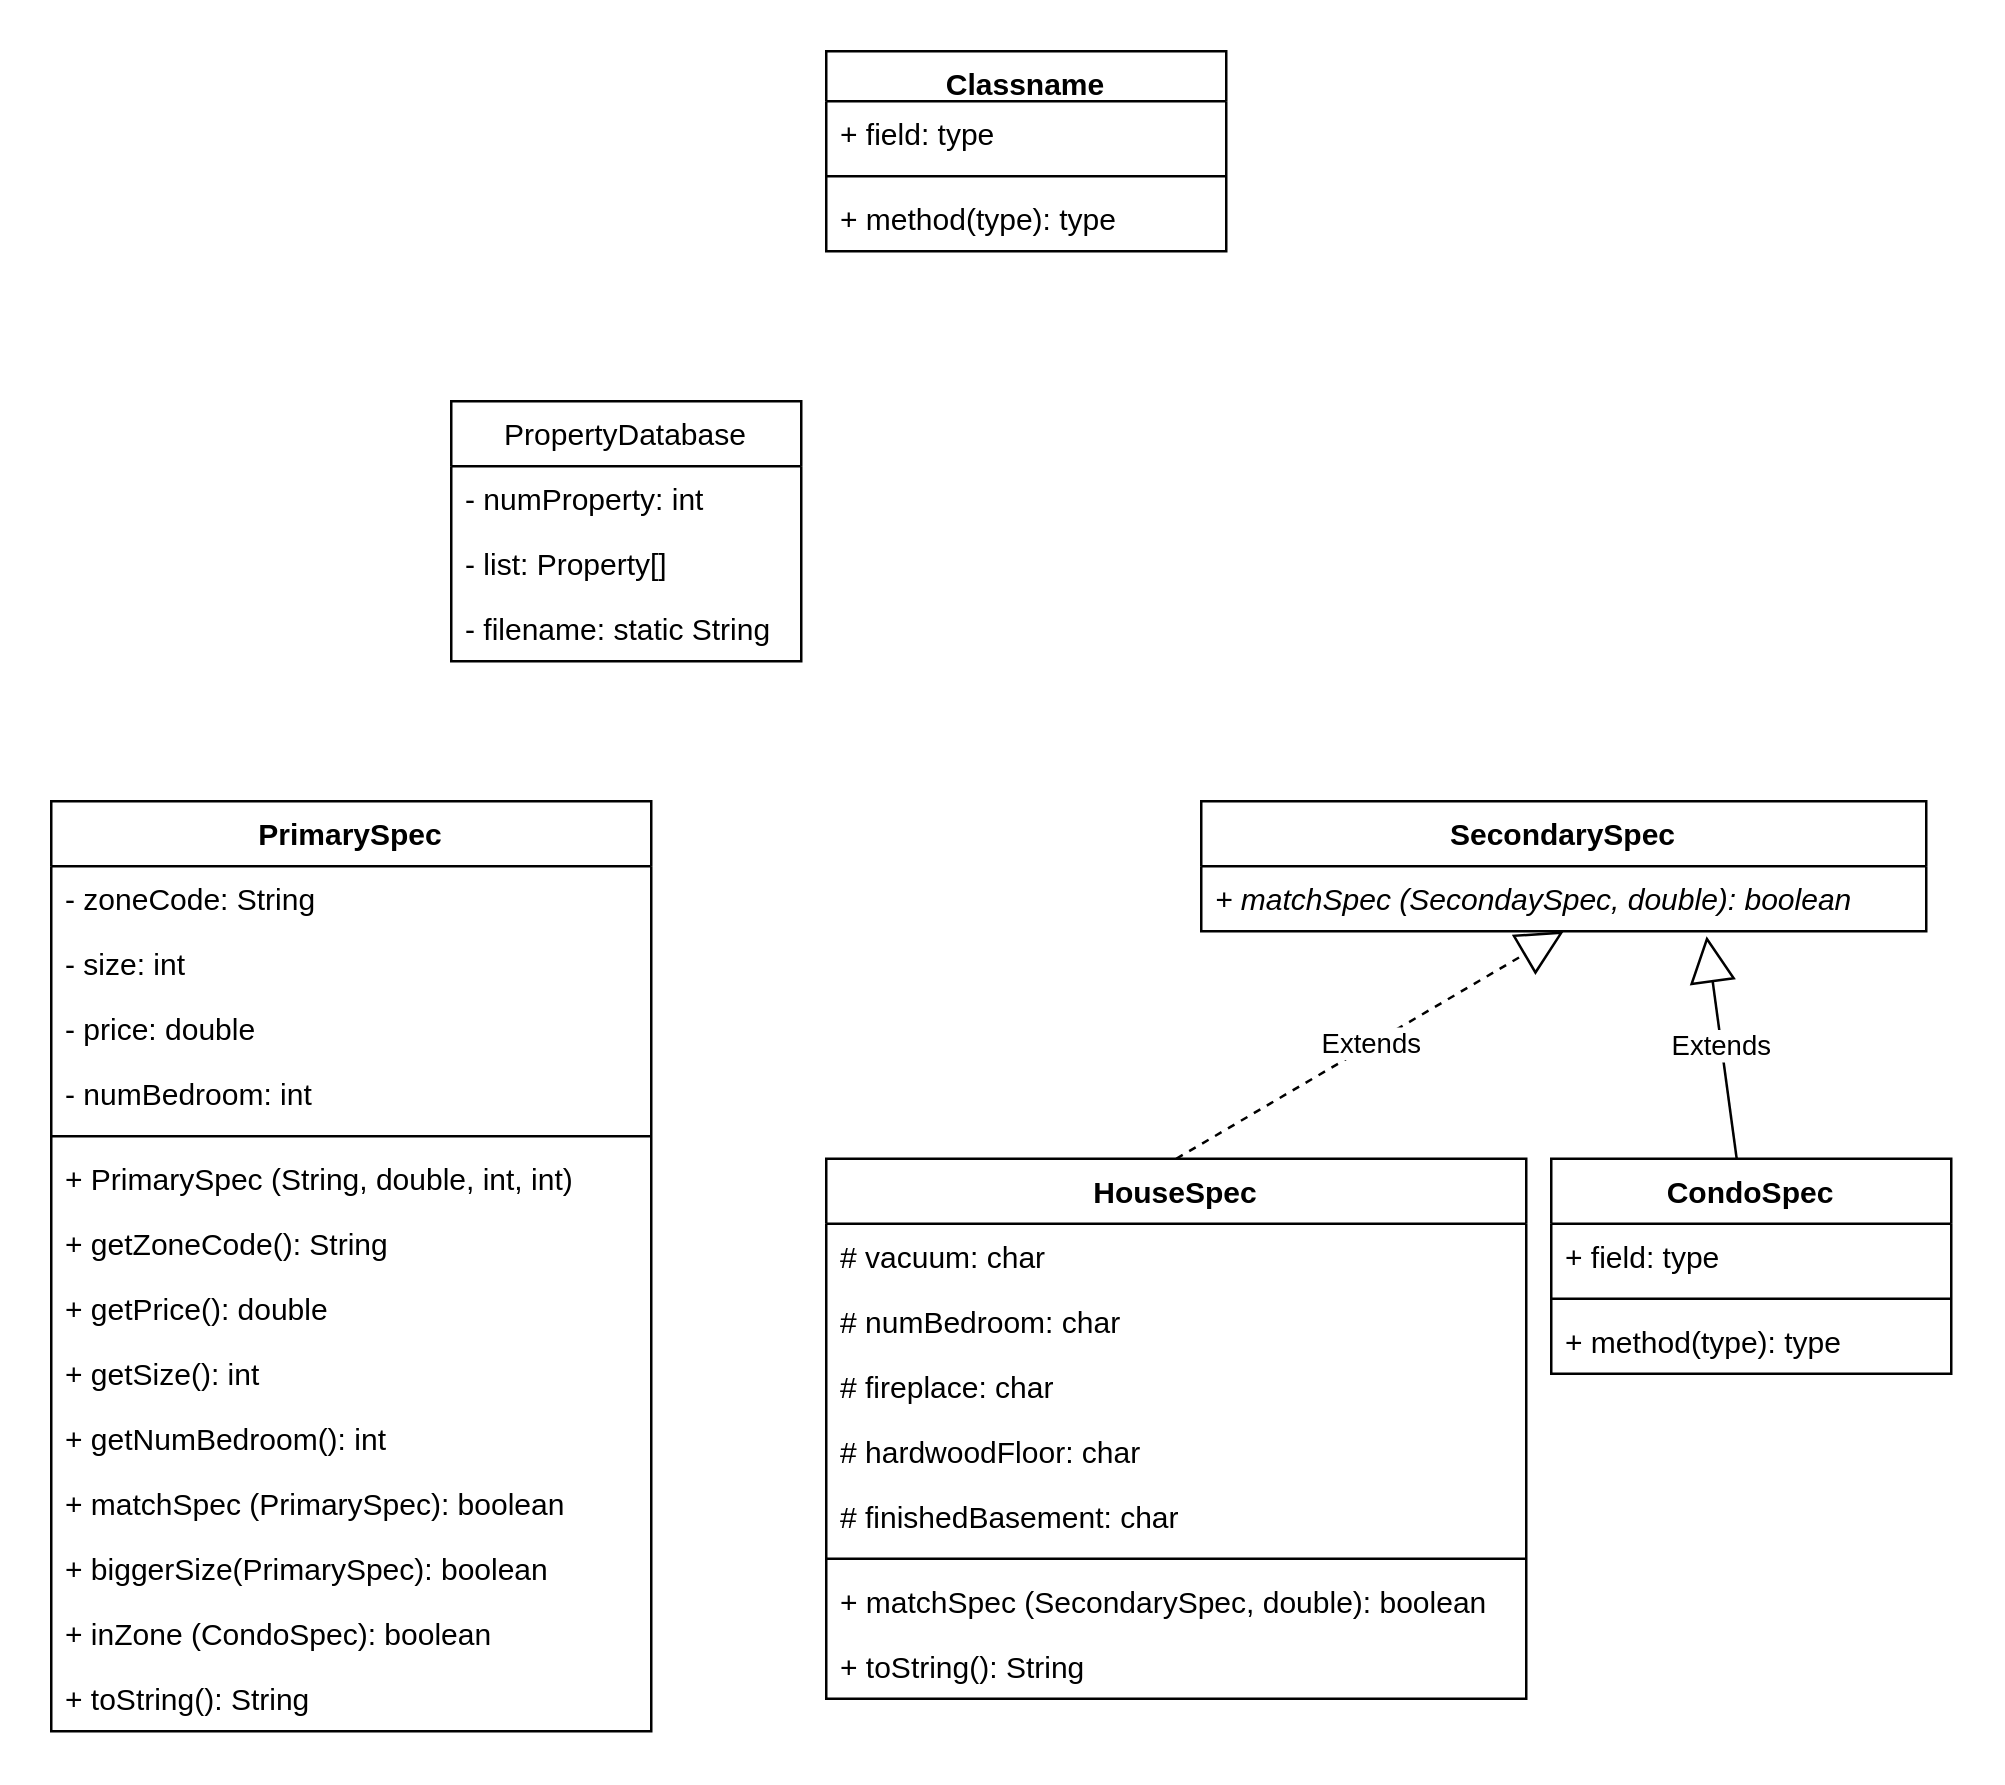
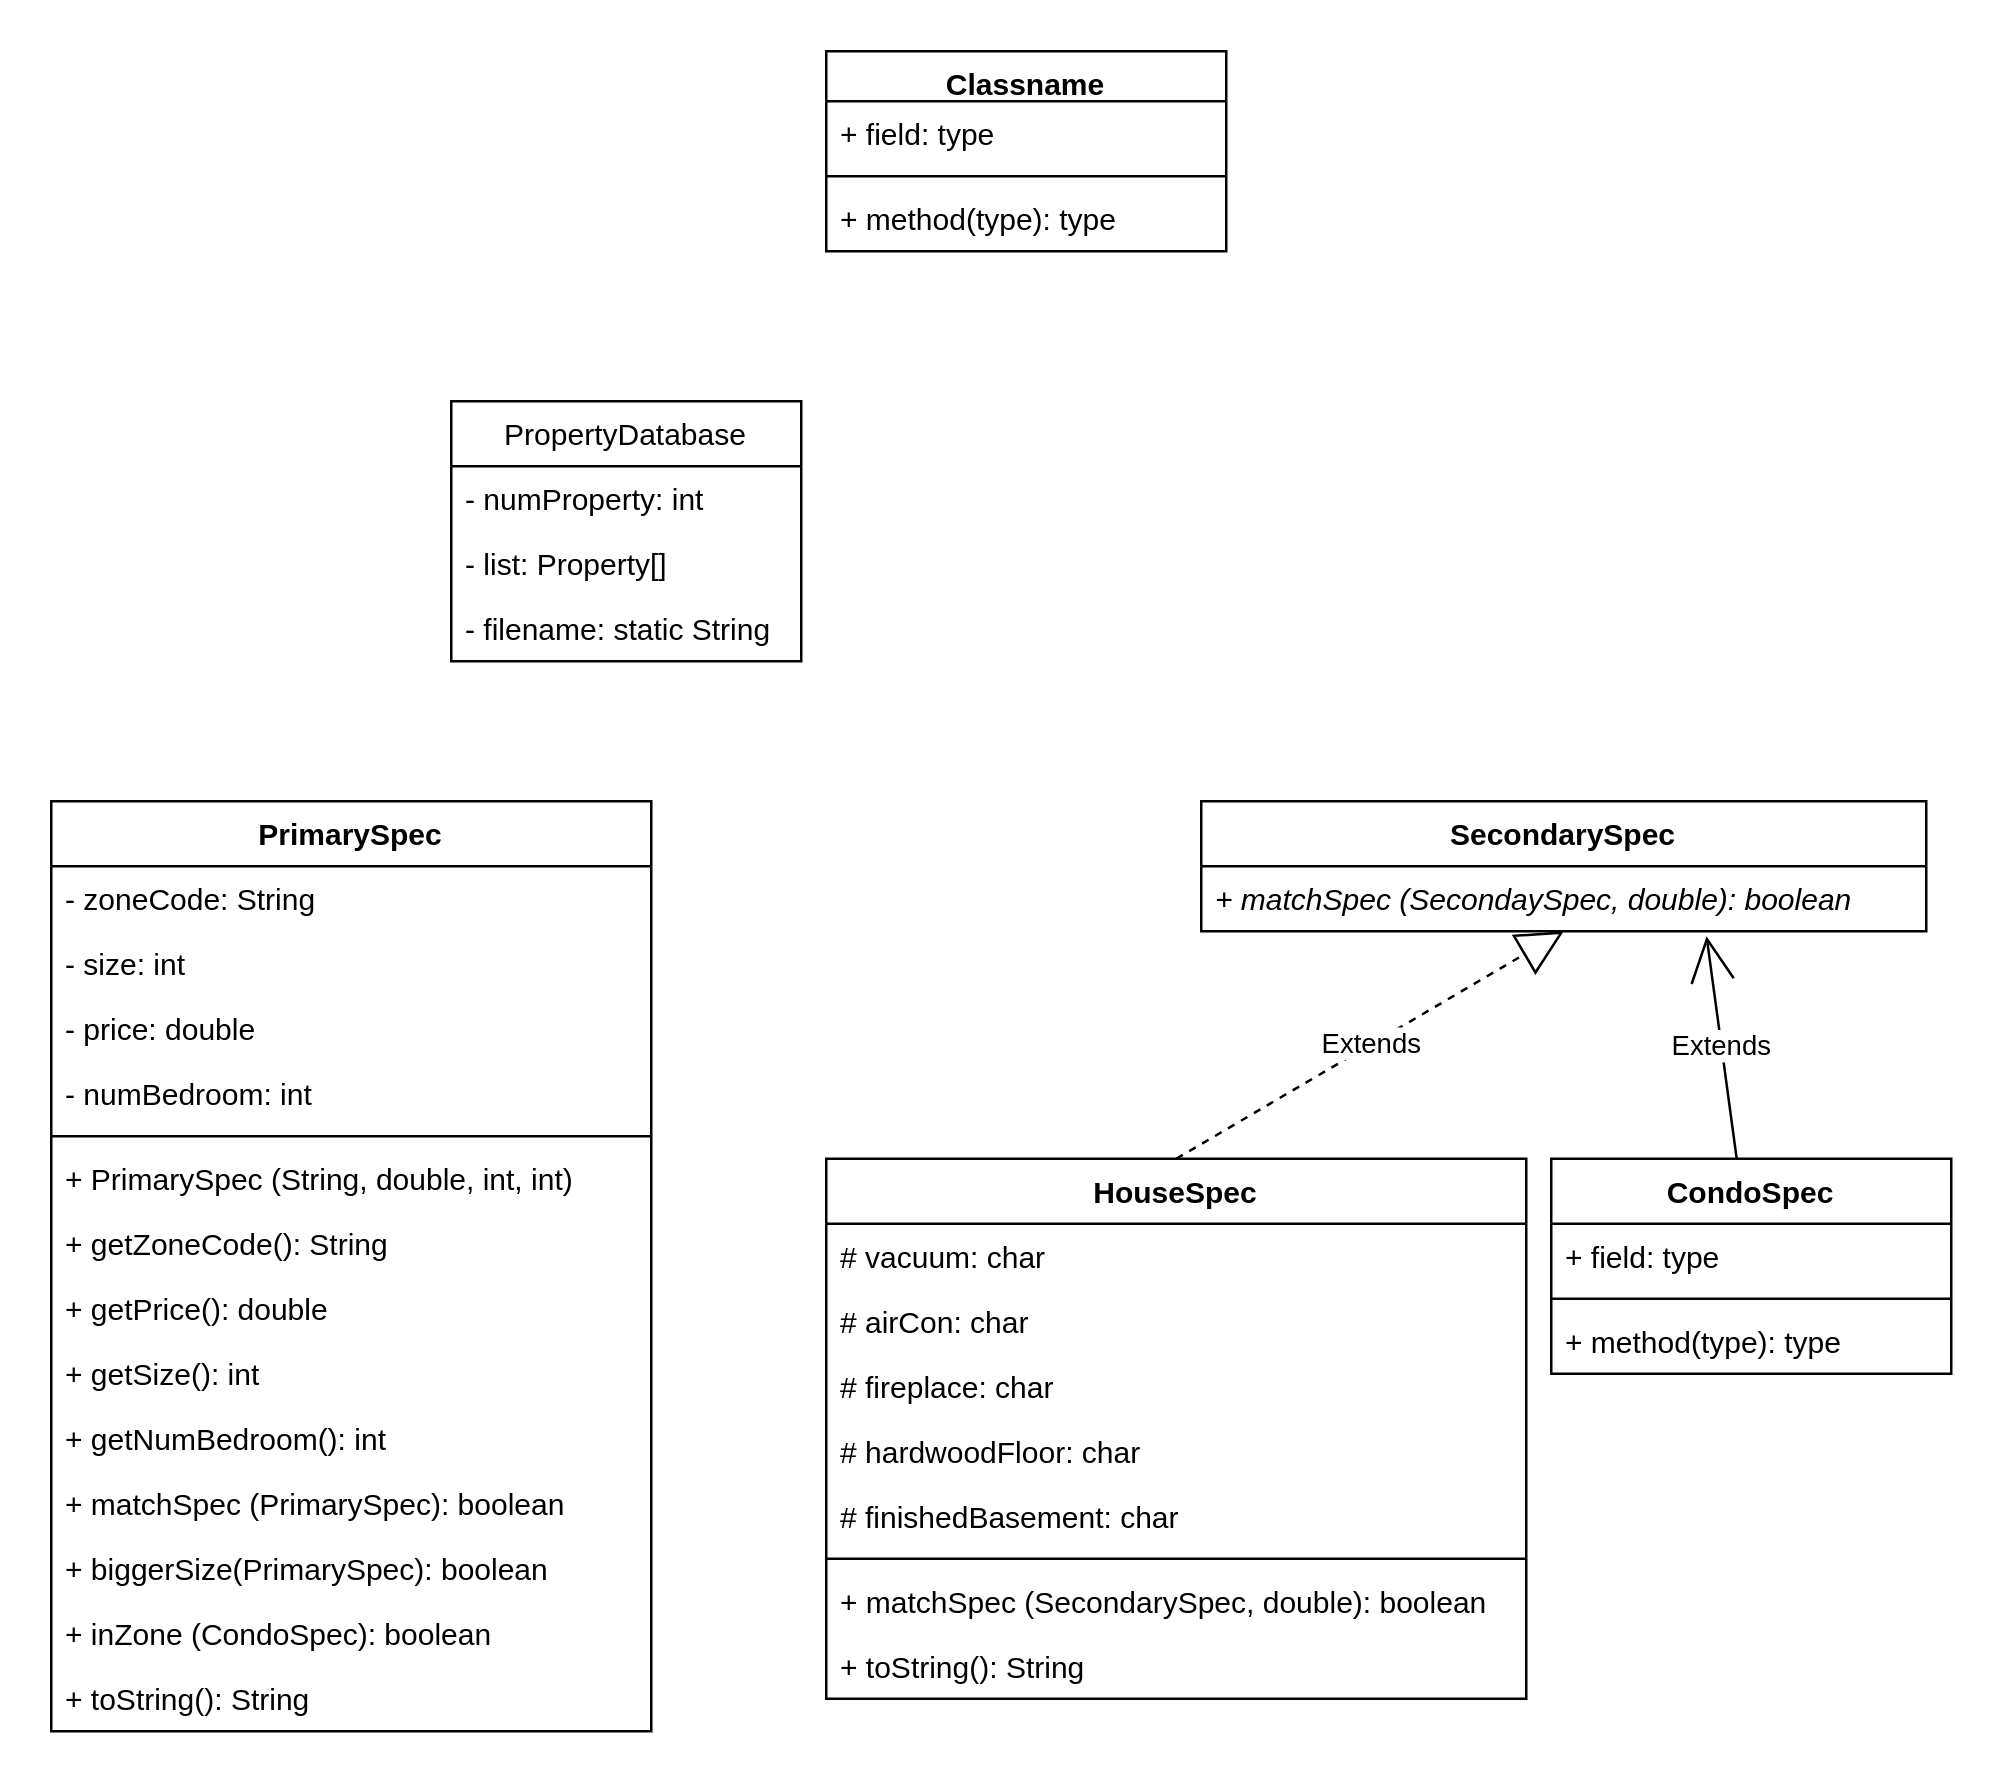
(1713, 982) -> (1710, 963)
(980, 1323) -> (942, 1323)
